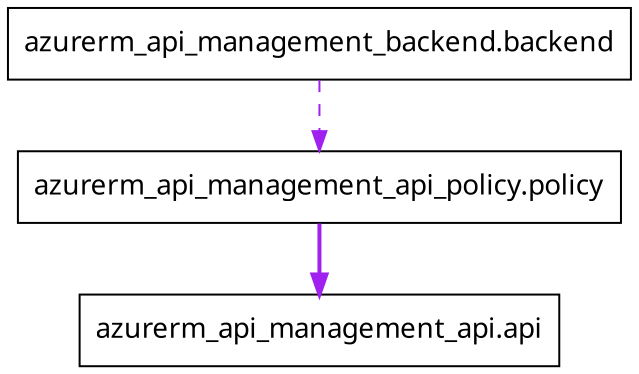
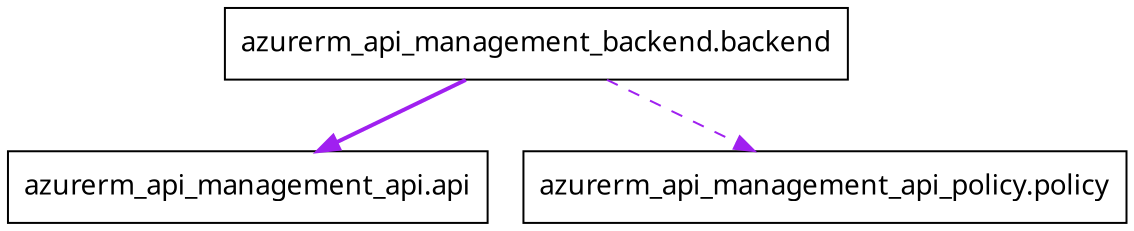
(319, 249) -> (401, 111)
